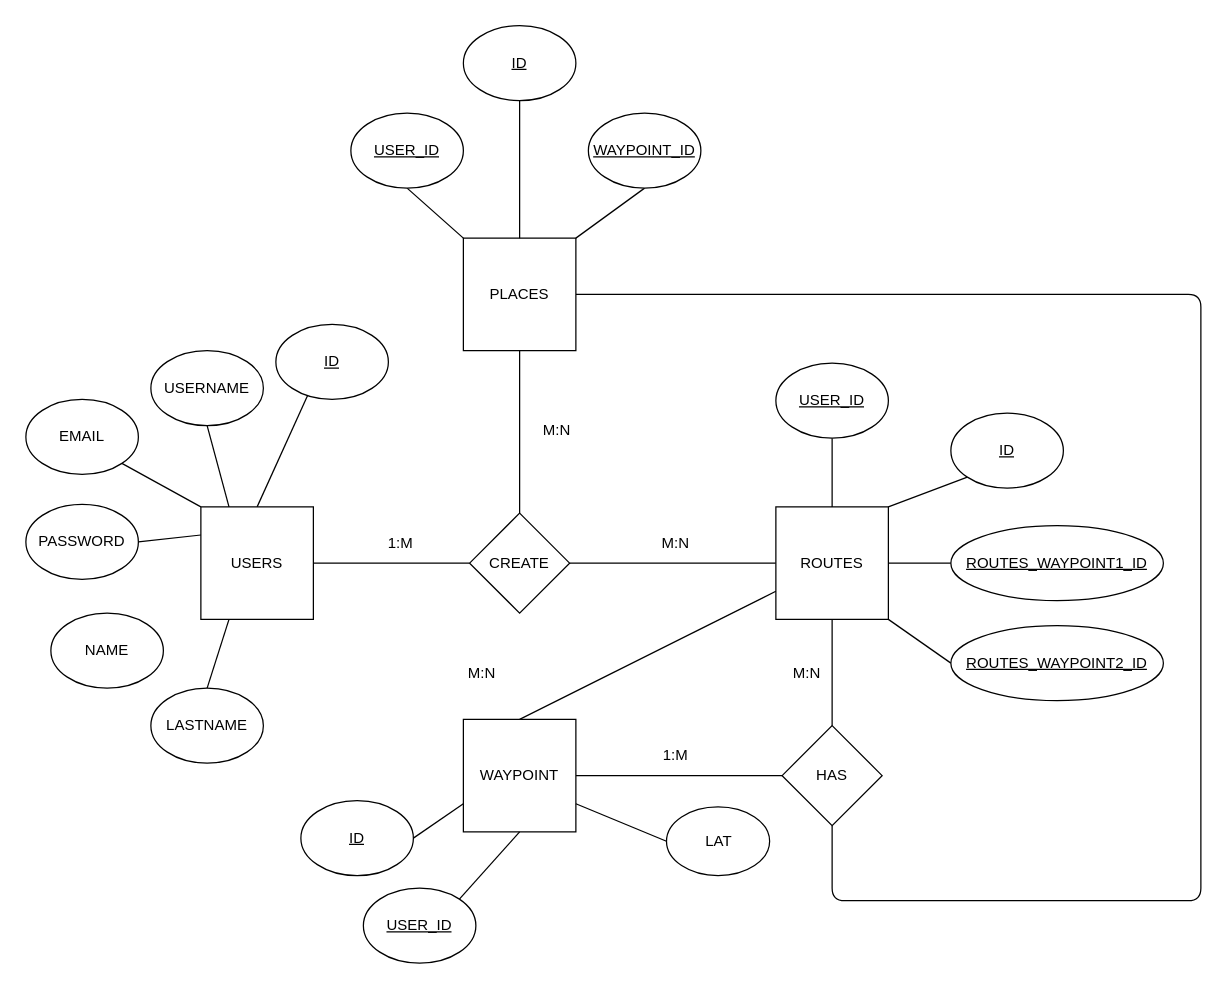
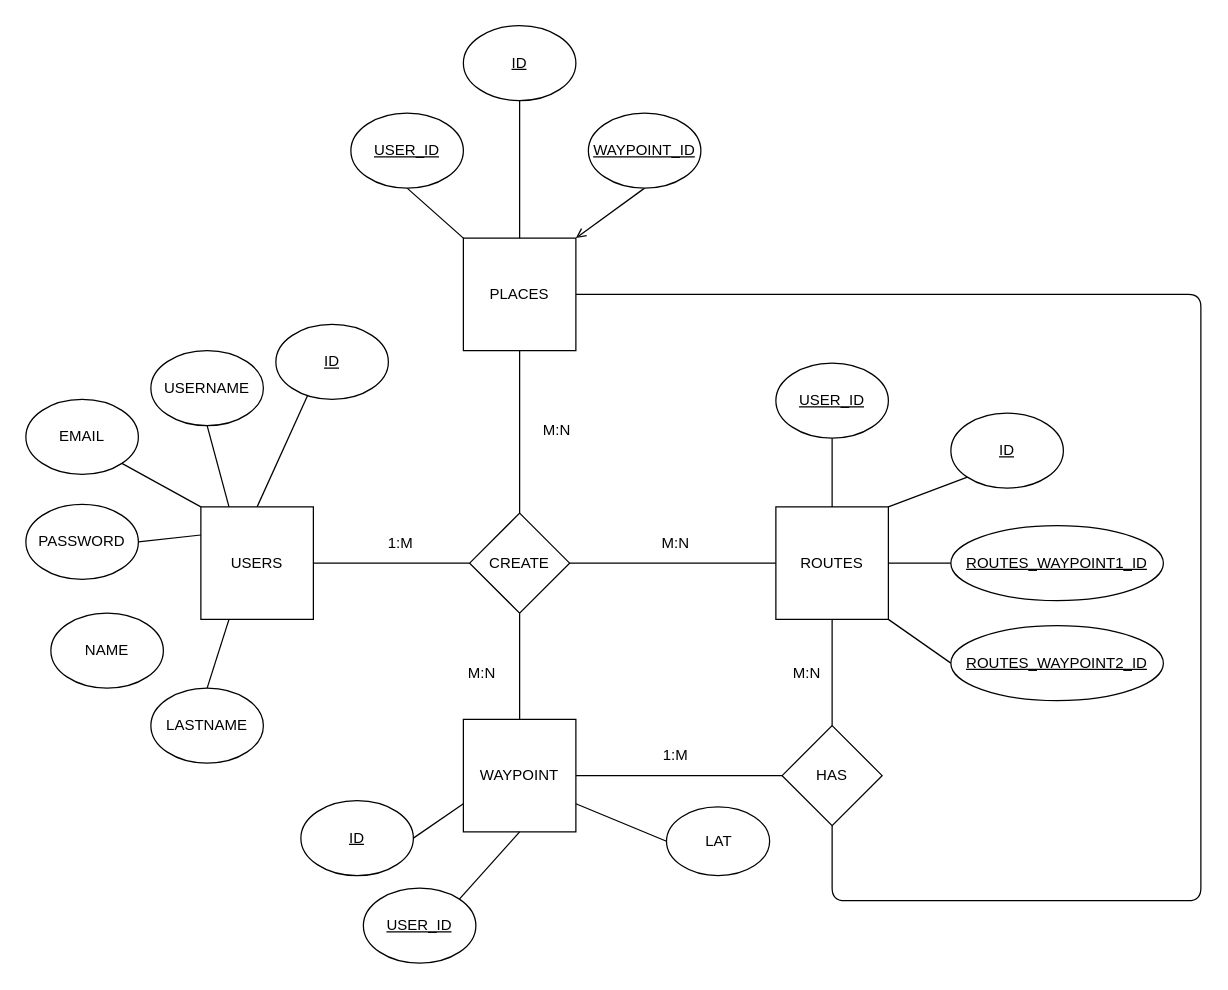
(580, 235) -> (580, 235)
(648, 655) -> (519, 666)
